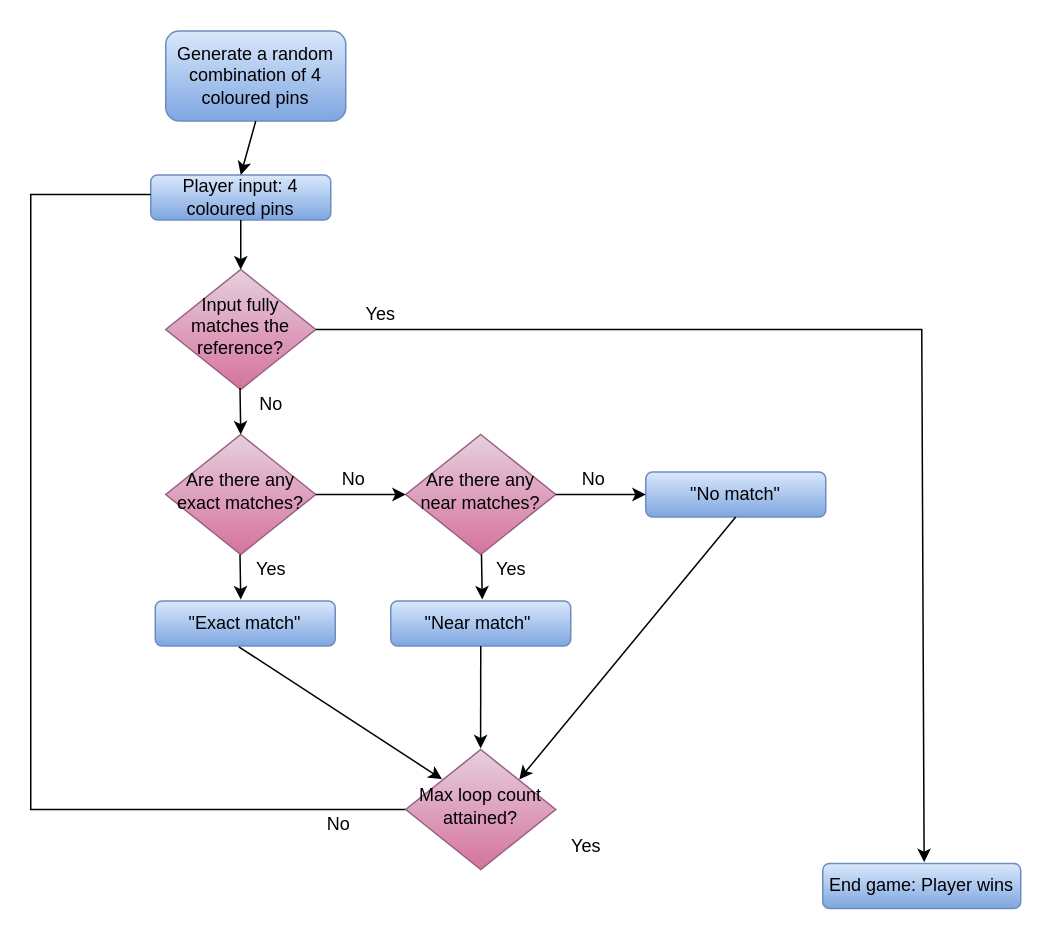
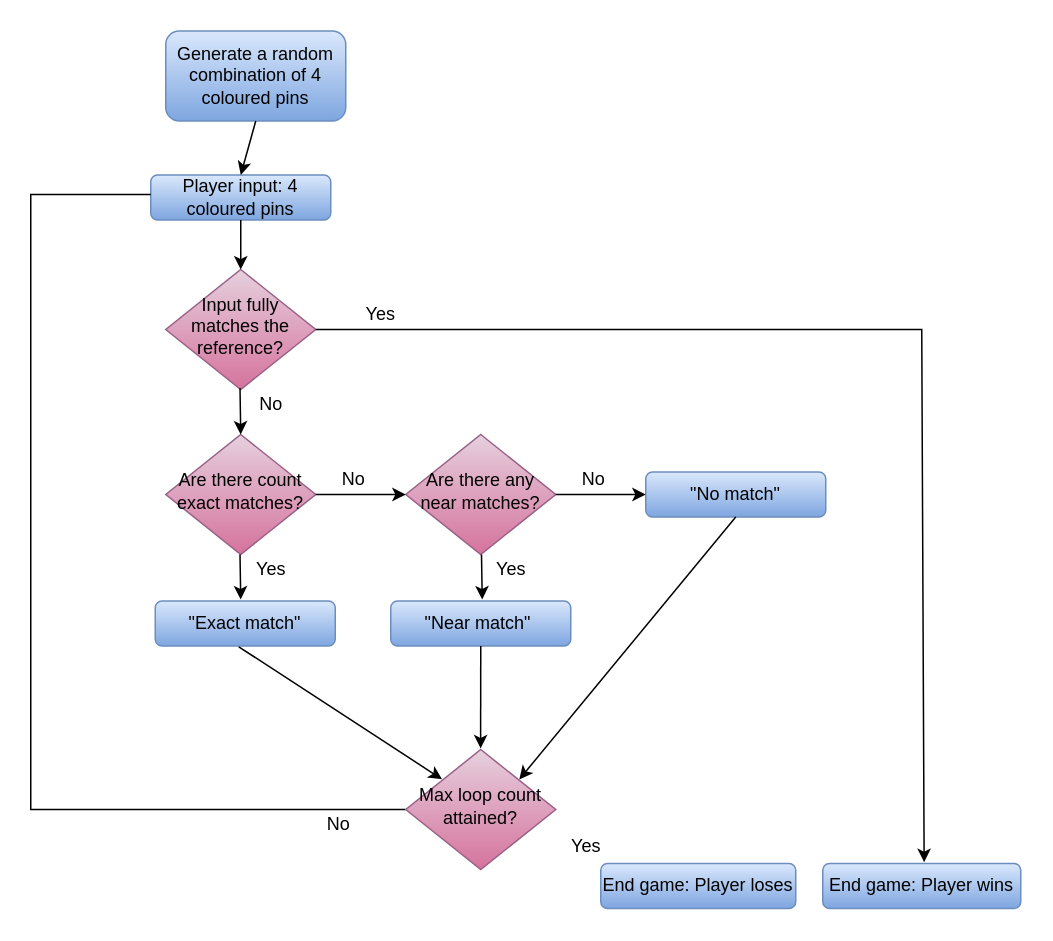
(241, 491) -> (241, 491)
none -> (698, 886)
